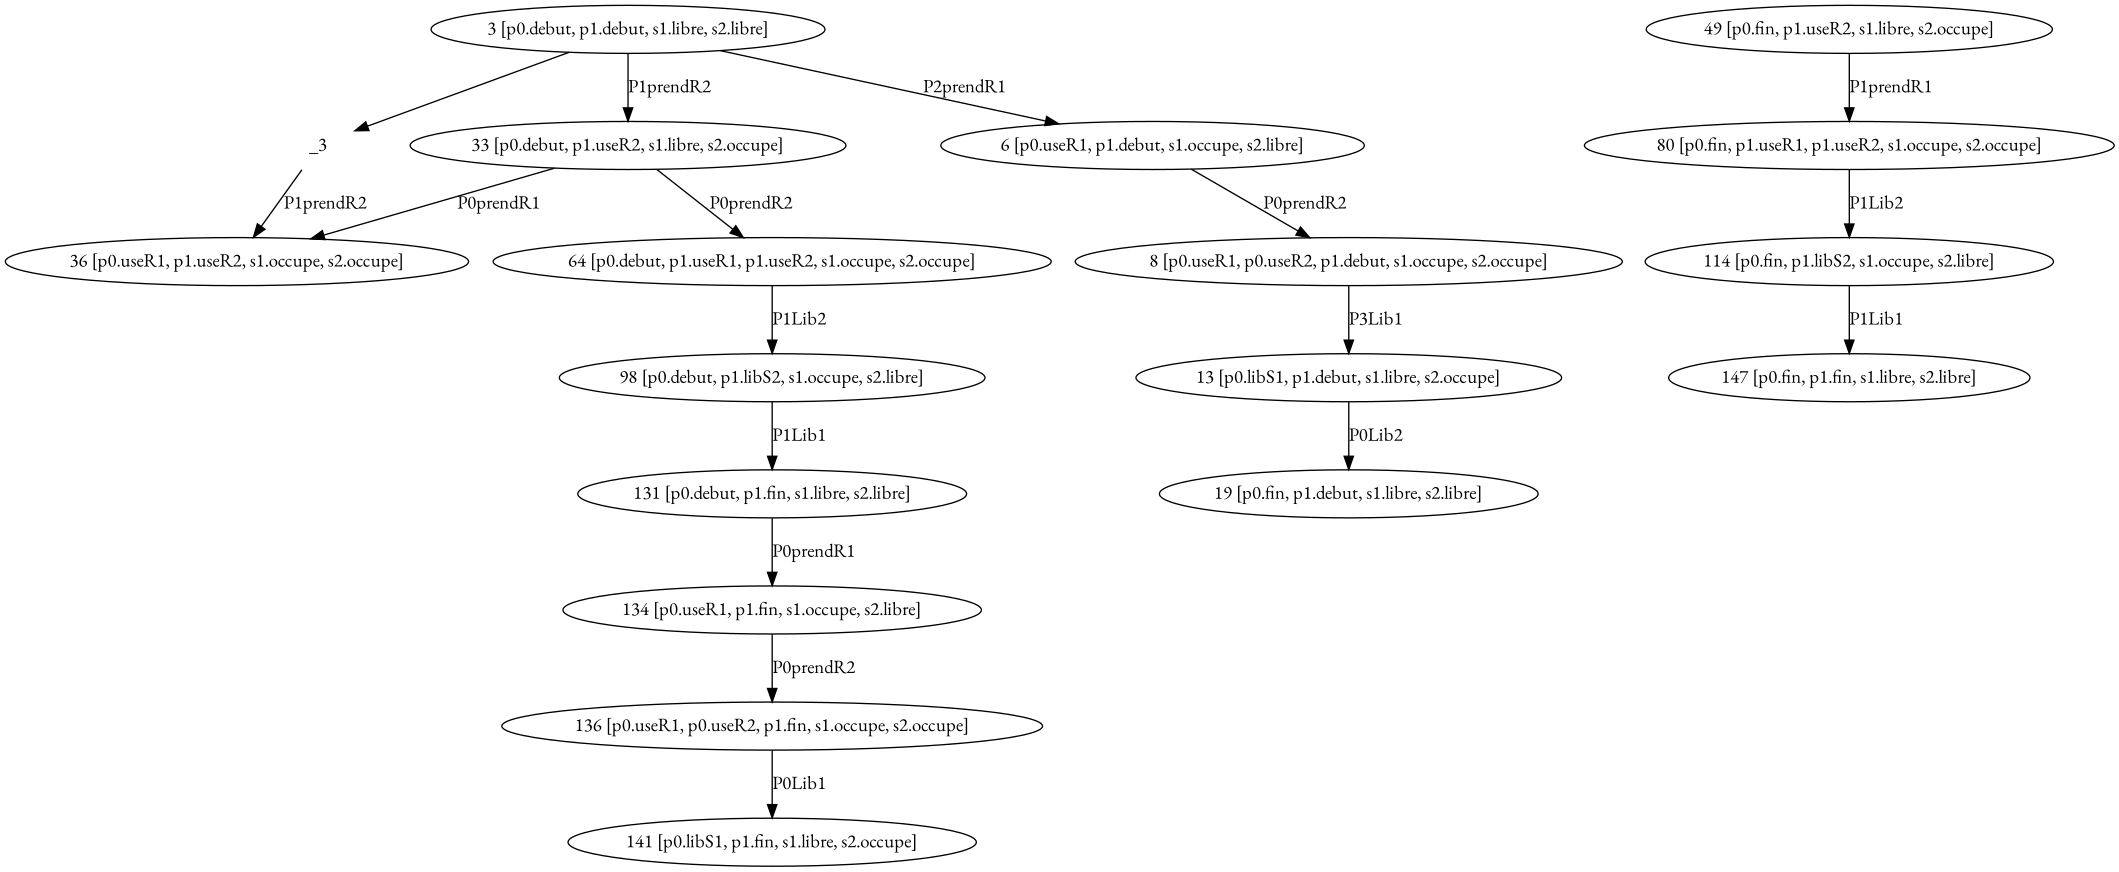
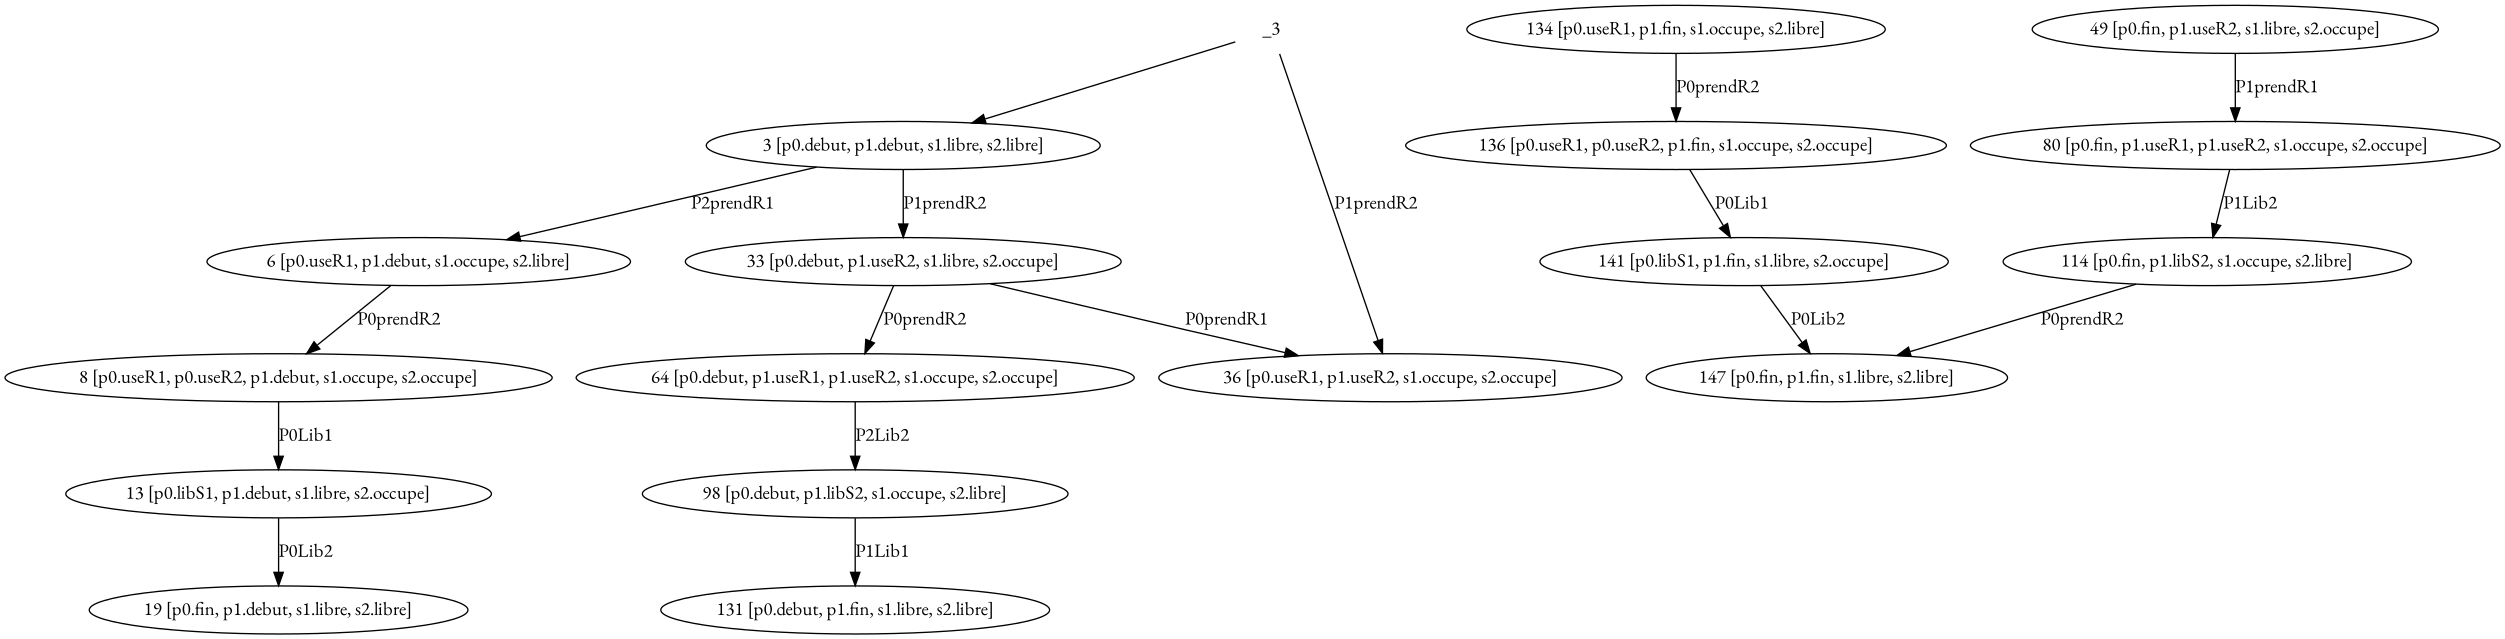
(468, 89) -> (1110, 80)
none -> (1782, 314)
(800, 320) -> (883, 436)
(1376, 320) -> (306, 436)
(1877, 320) -> (2082, 320)
(772, 545) -> none
